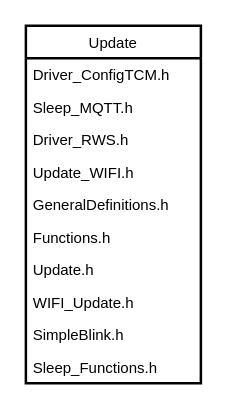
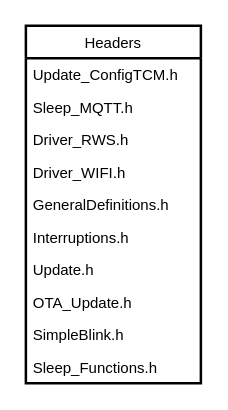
(113, 43) -> (113, 43)
(102, 75) -> (104, 75)
(85, 173) -> (83, 173)
(75, 238) -> (92, 238)
(85, 303) -> (81, 303)
